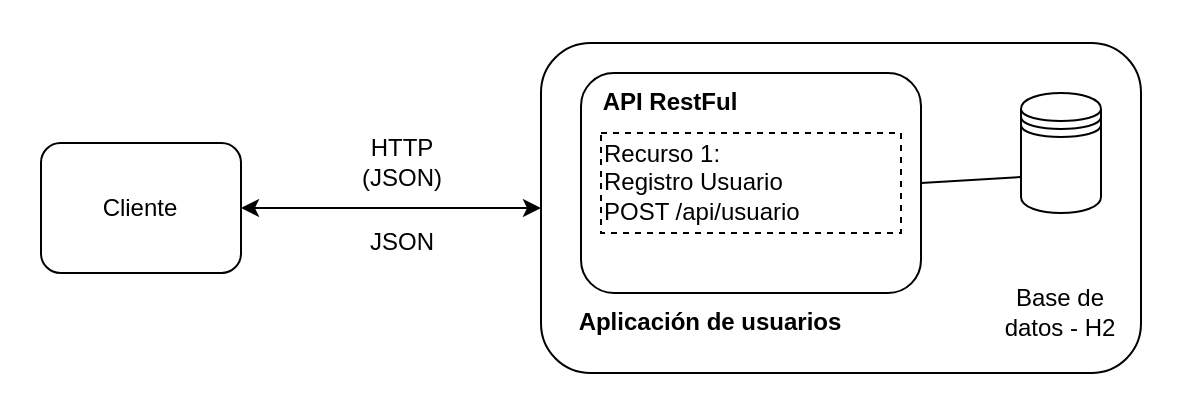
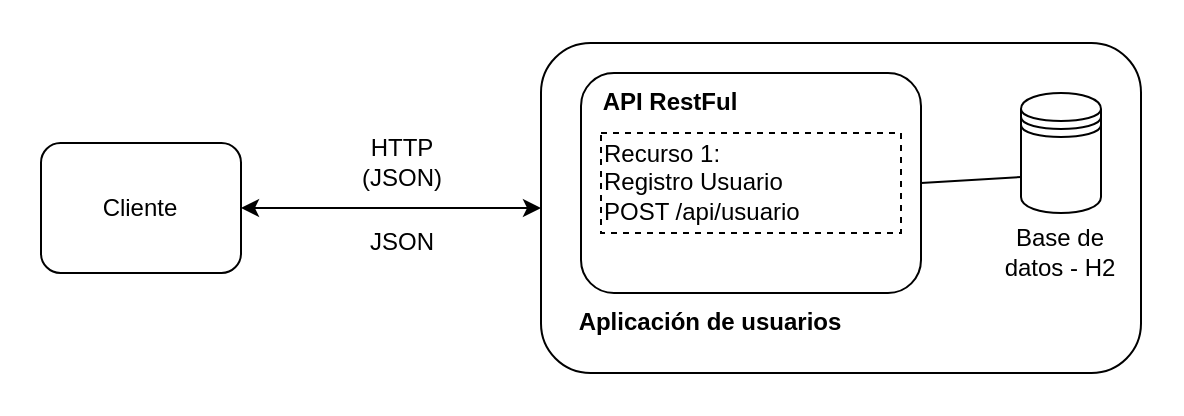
(1061, 313) -> (1061, 253)
